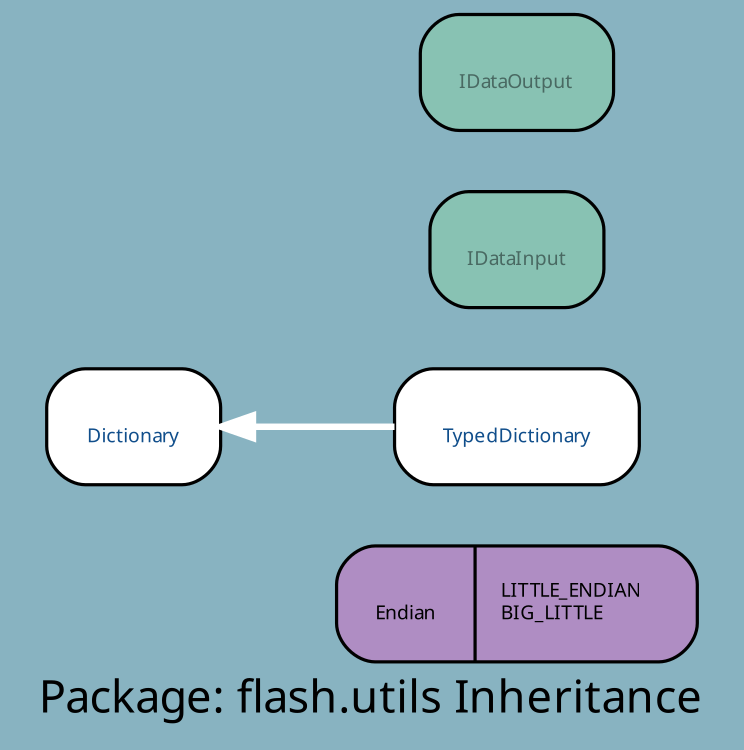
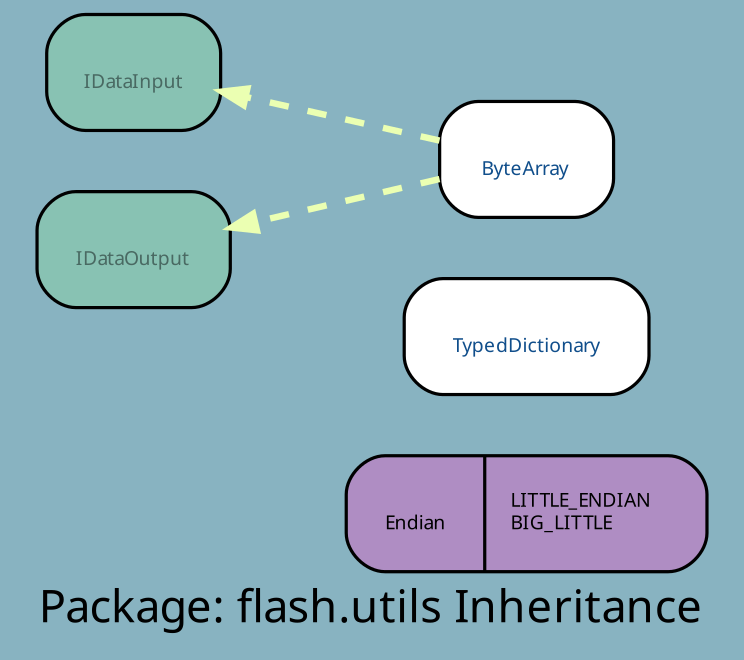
none -> (527, 159)
(134, 427) -> none
